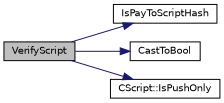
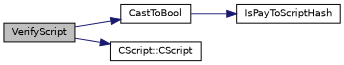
(98, 34) -> (209, 14)
(165, 89) -> (156, 51)
